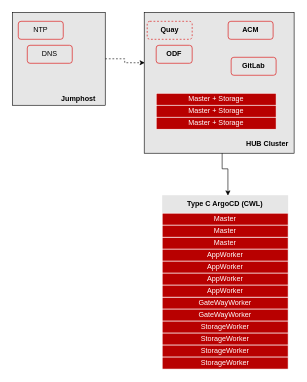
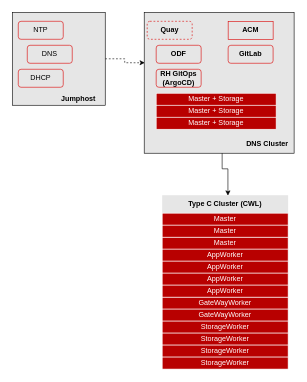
(251, 30) -> (251, 30)
(174, 54) -> (179, 54)
(254, 66) -> (251, 54)
none -> (41, 78)
none -> (179, 78)
(268, 144) -> (268, 144)
(225, 204) -> (225, 204)
